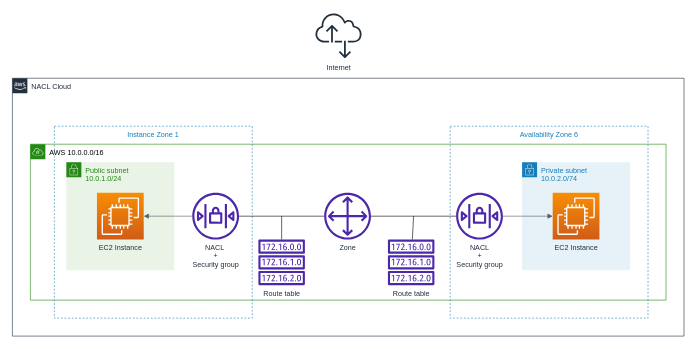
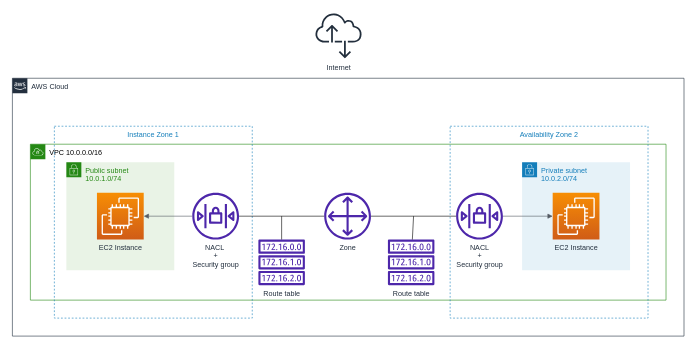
(50, 87) -> (48, 87)
(549, 134) -> (549, 134)
(76, 153) -> (76, 153)
(109, 175) -> (109, 175)
